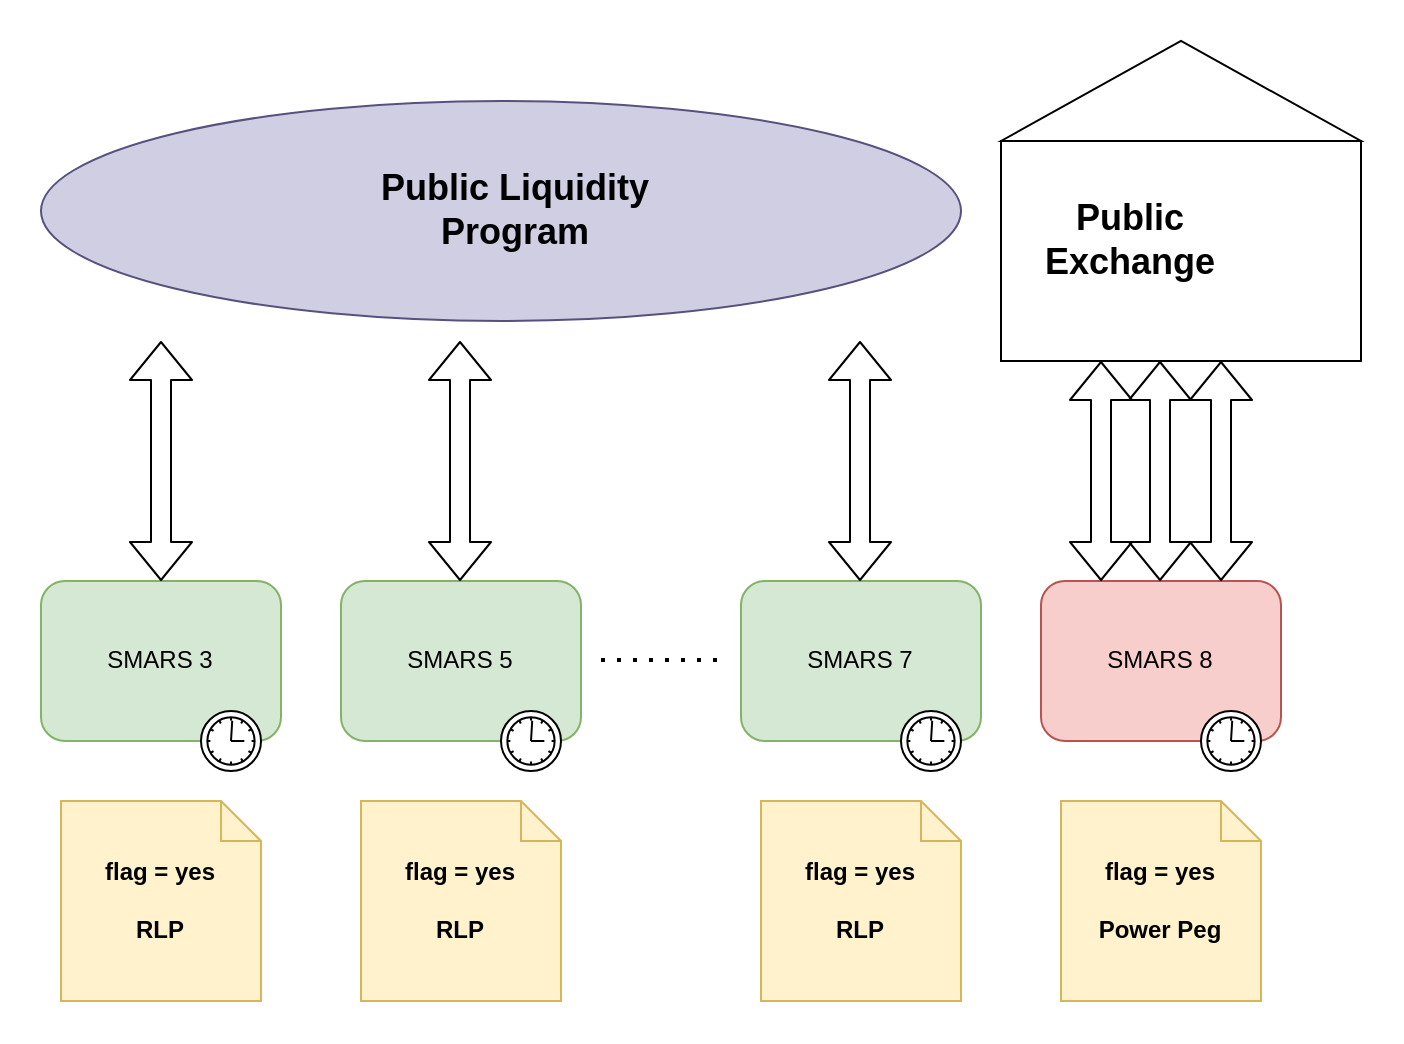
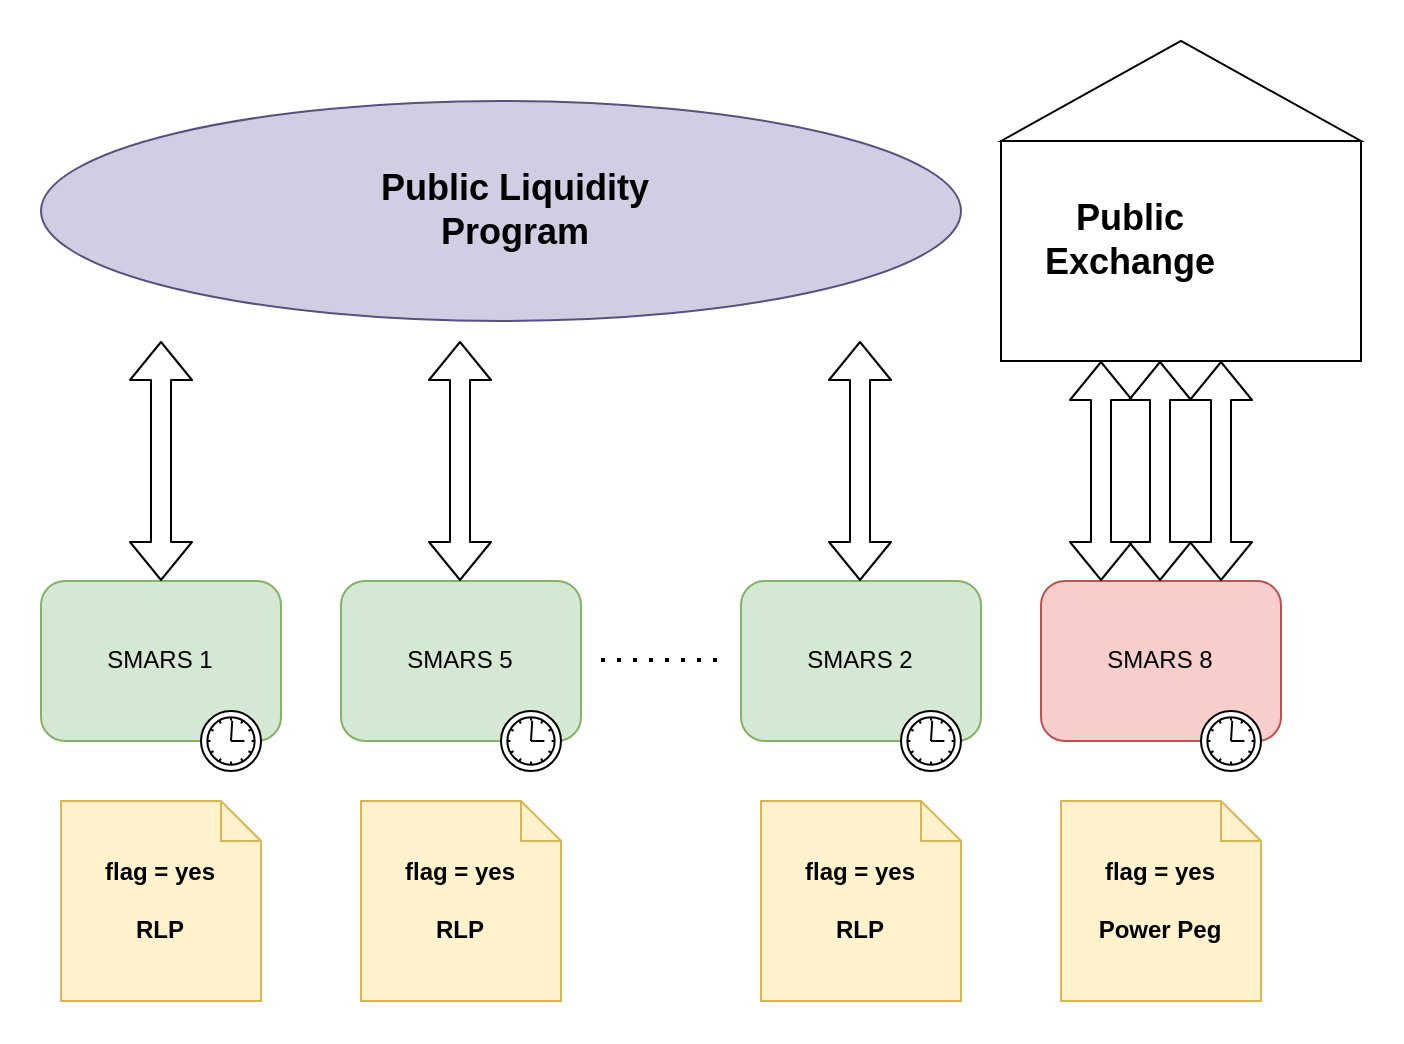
(161, 661) -> (161, 661)
(861, 661) -> (861, 661)
